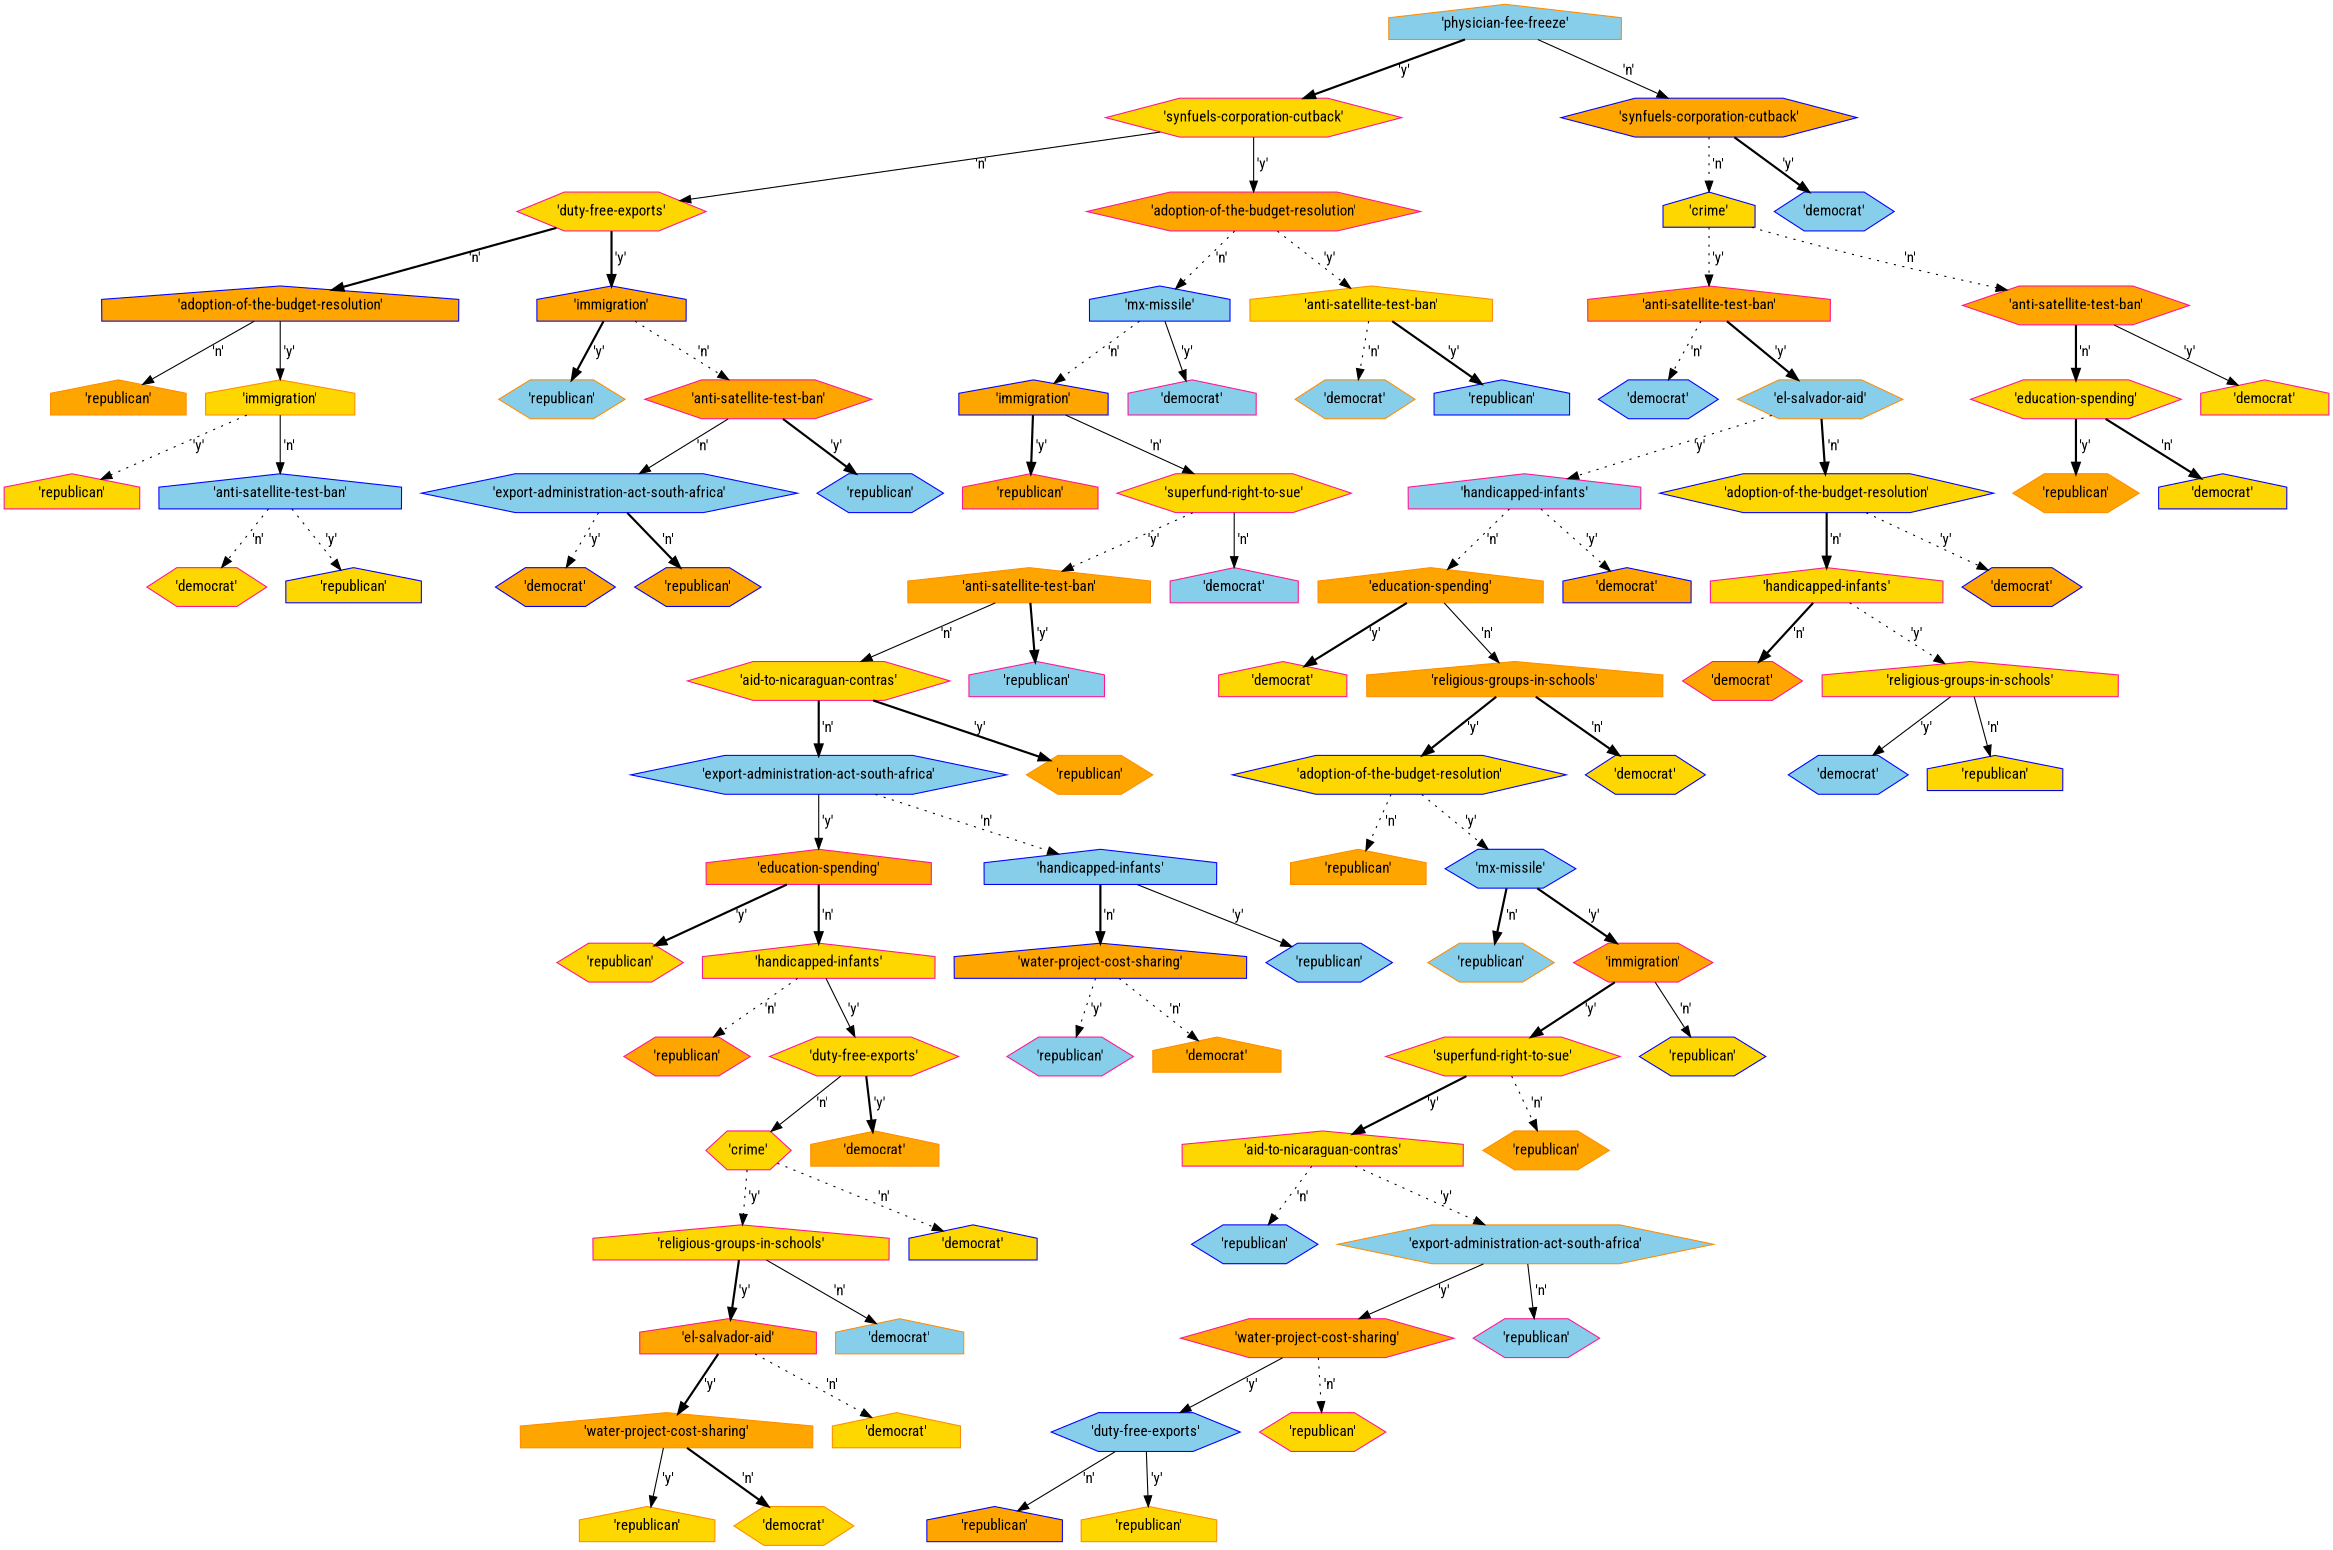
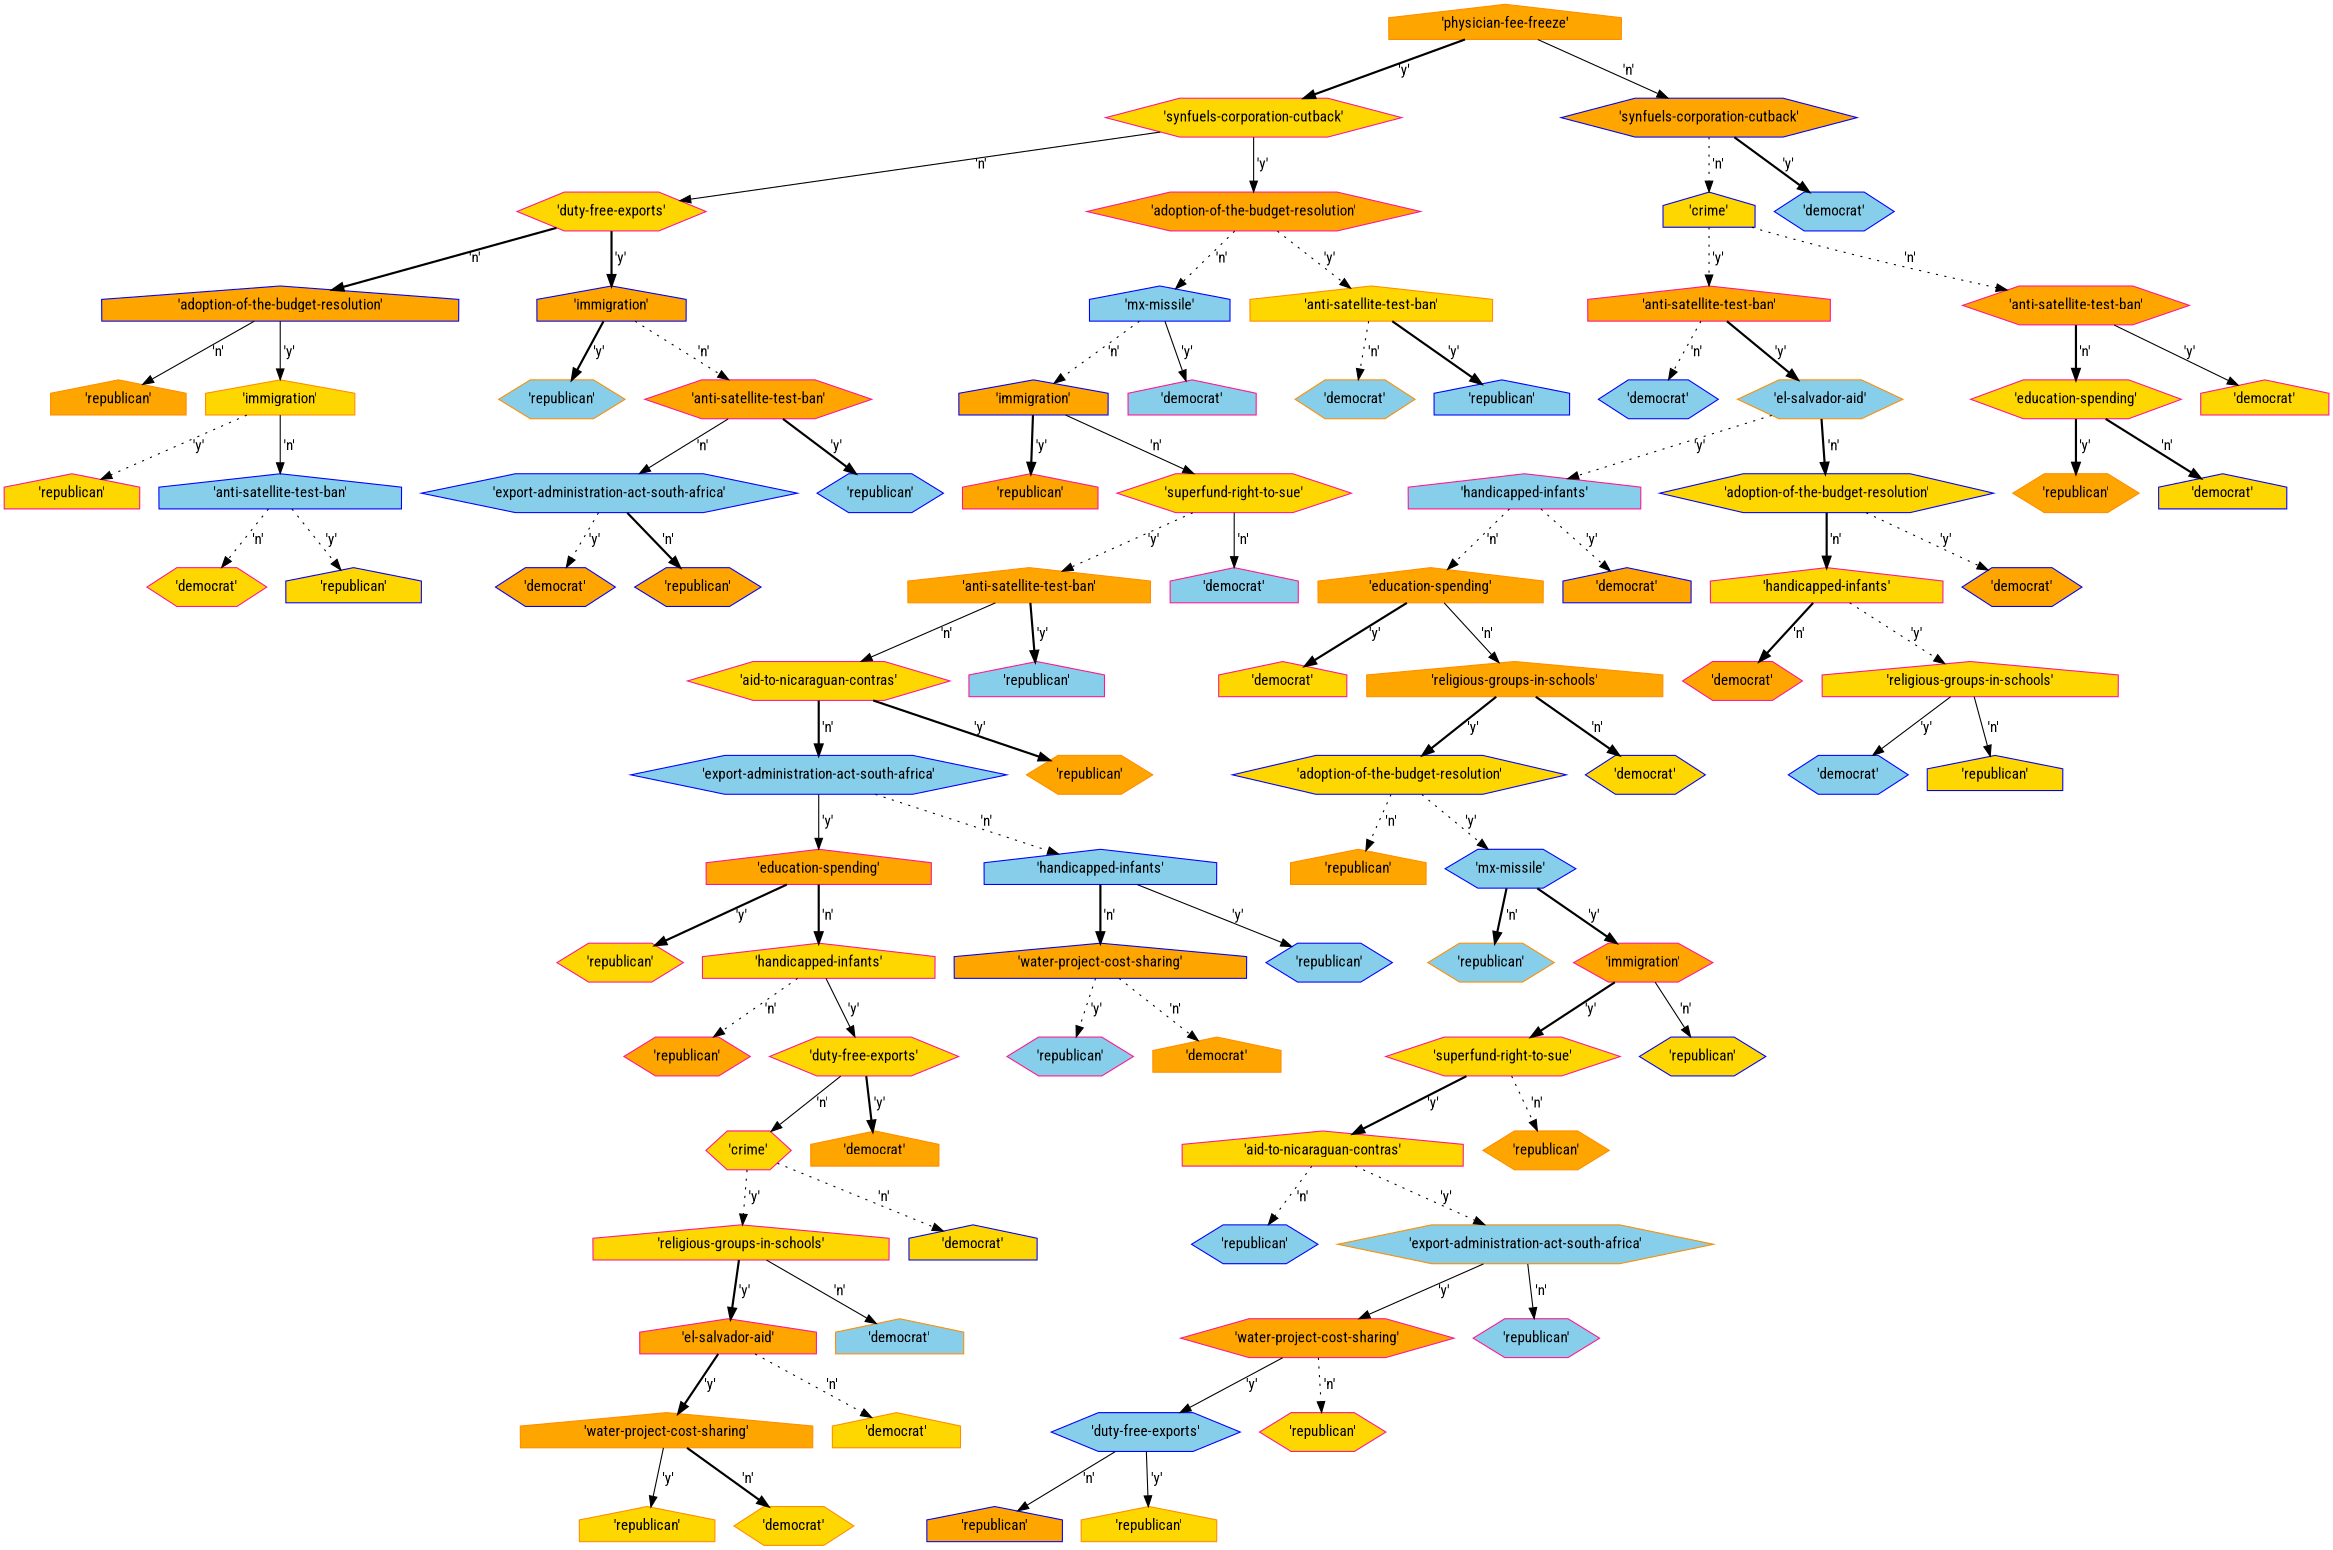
(1505, 24) -> (1505, 24)
